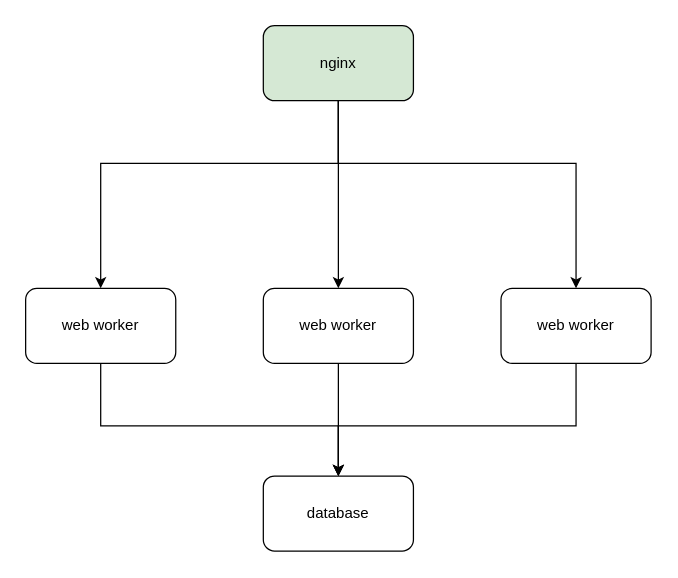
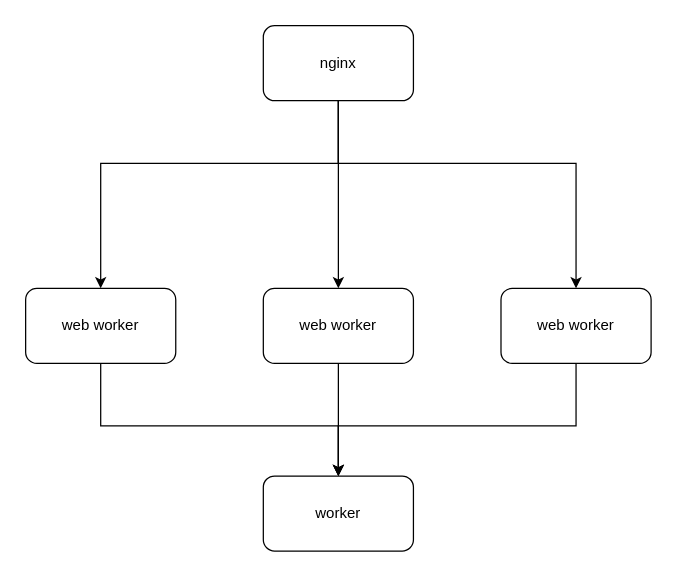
(338, 63) -> (338, 63)
(338, 513) -> (338, 513)
